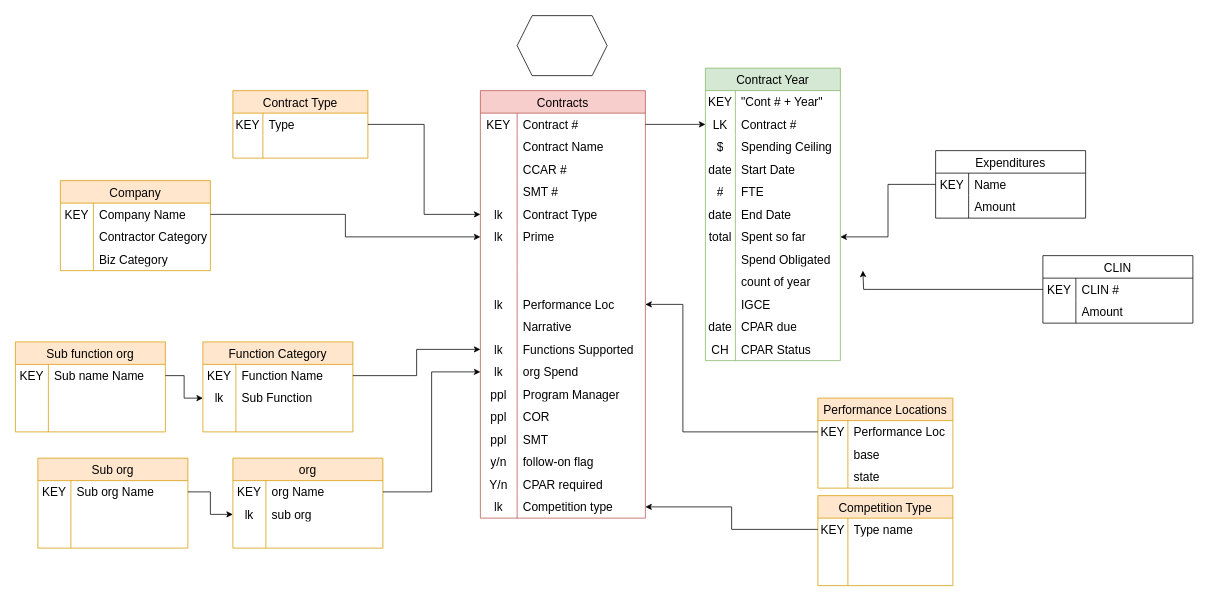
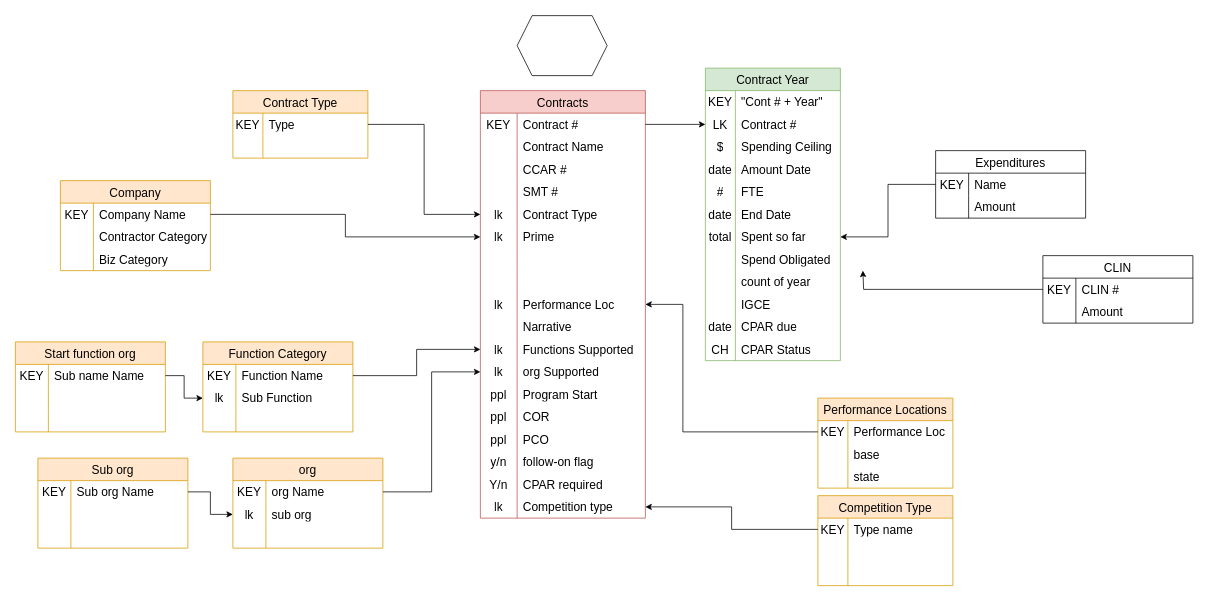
(773, 169) -> (777, 169)
(90, 354) -> (90, 354)
(552, 372) -> (565, 372)
(572, 394) -> (565, 394)
(533, 439) -> (533, 439)
